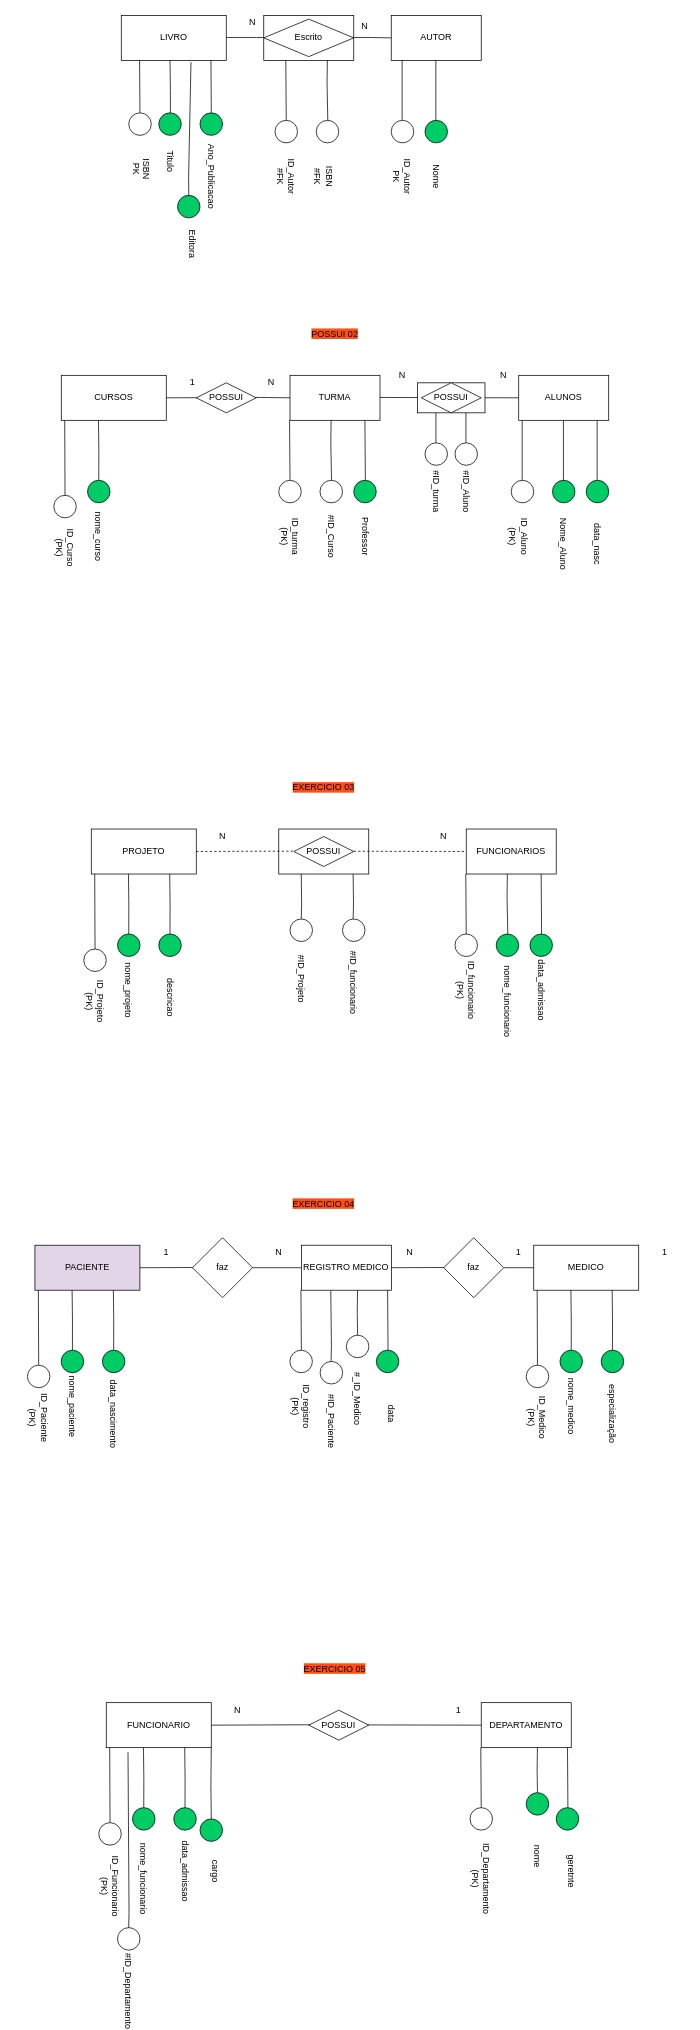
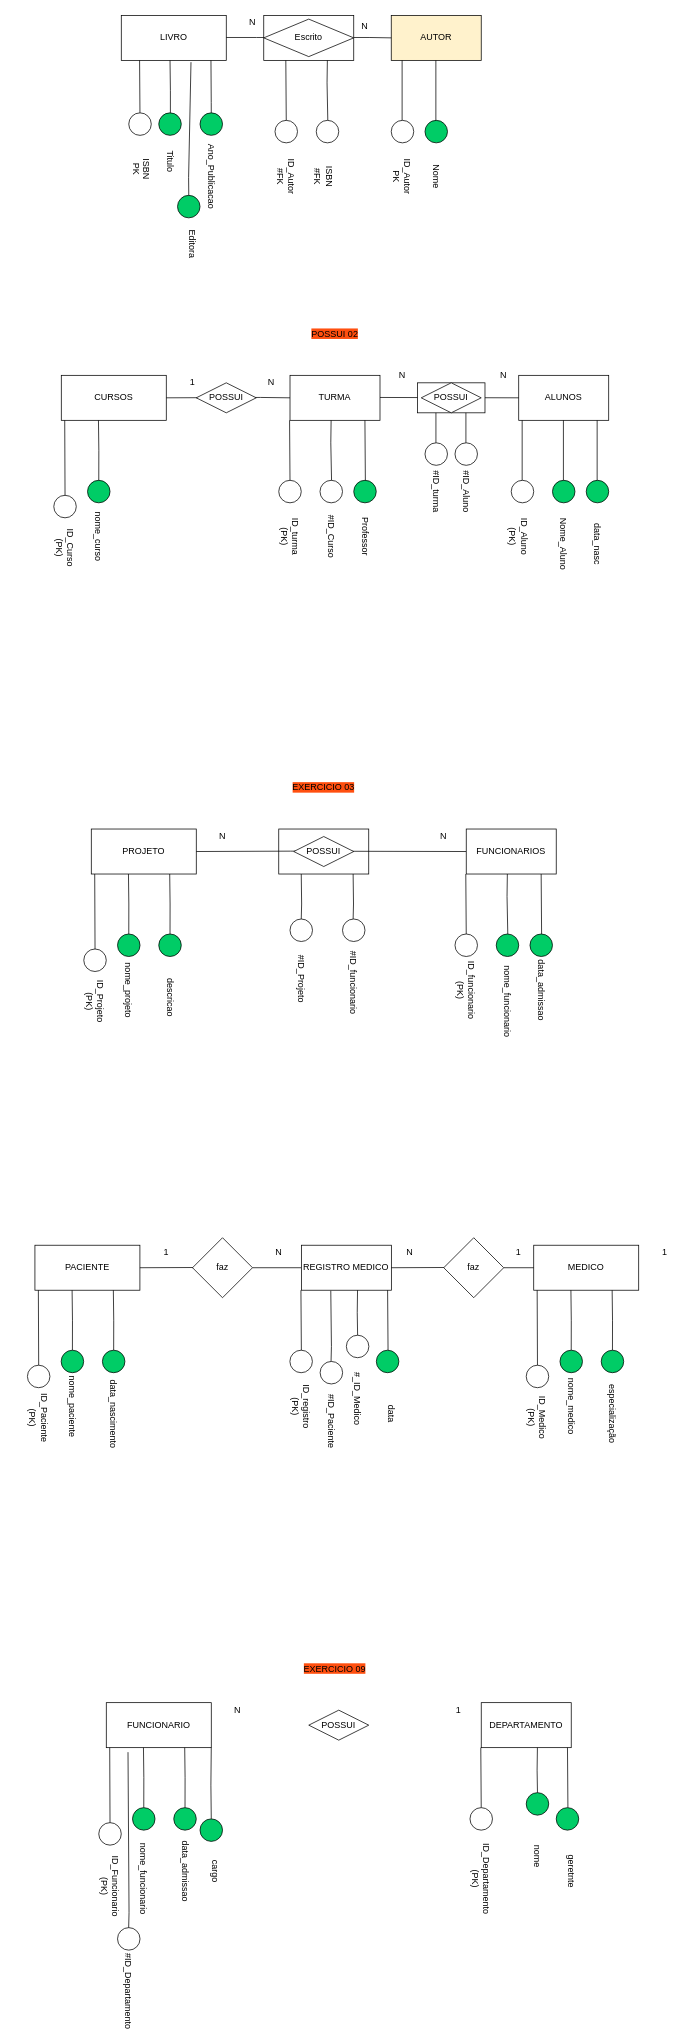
(436, 38) -> (436, 38)
(410, 852) -> (410, 852)
(324, 1204) -> none
(87, 1268) -> (87, 1268)
(335, 1669) -> (335, 1669)
(423, 1725) -> none
